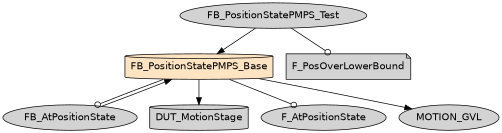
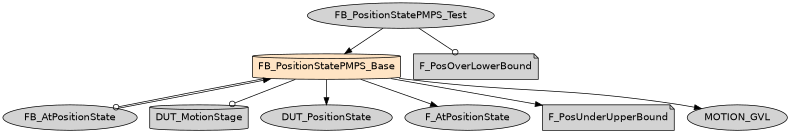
(199, 89) -> (265, 91)
(260, 92) -> (396, 92)
none -> (326, 118)
none -> (608, 118)
